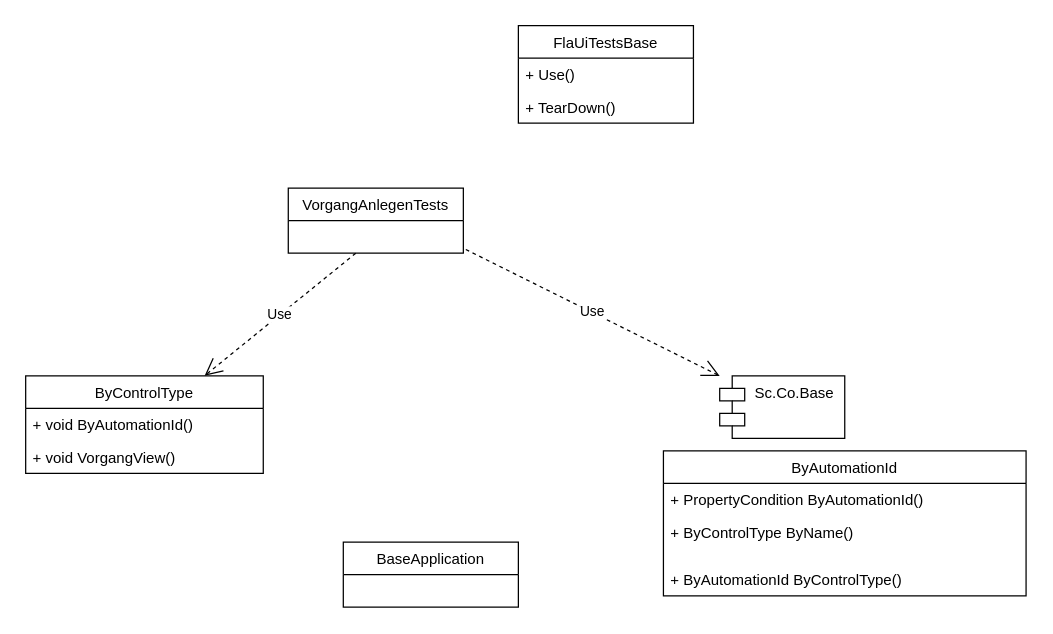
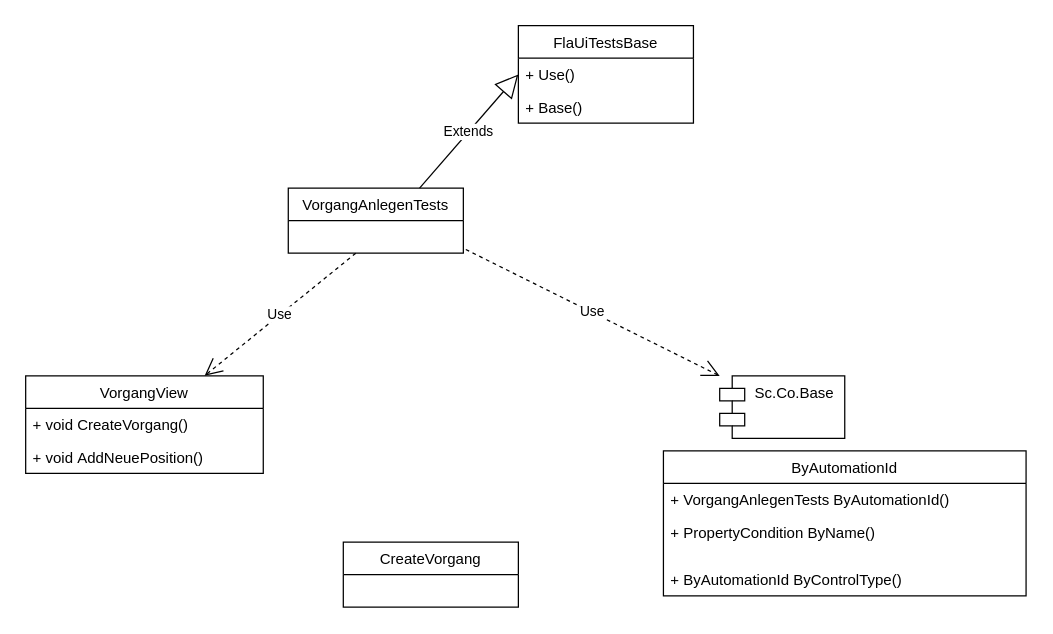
(573, 108) -> (557, 108)
none -> (462, 139)
(144, 393) -> (144, 393)
(123, 425) -> (121, 425)
(111, 458) -> (126, 458)
(813, 500) -> (824, 500)
(767, 533) -> (782, 533)
(430, 559) -> (430, 559)
